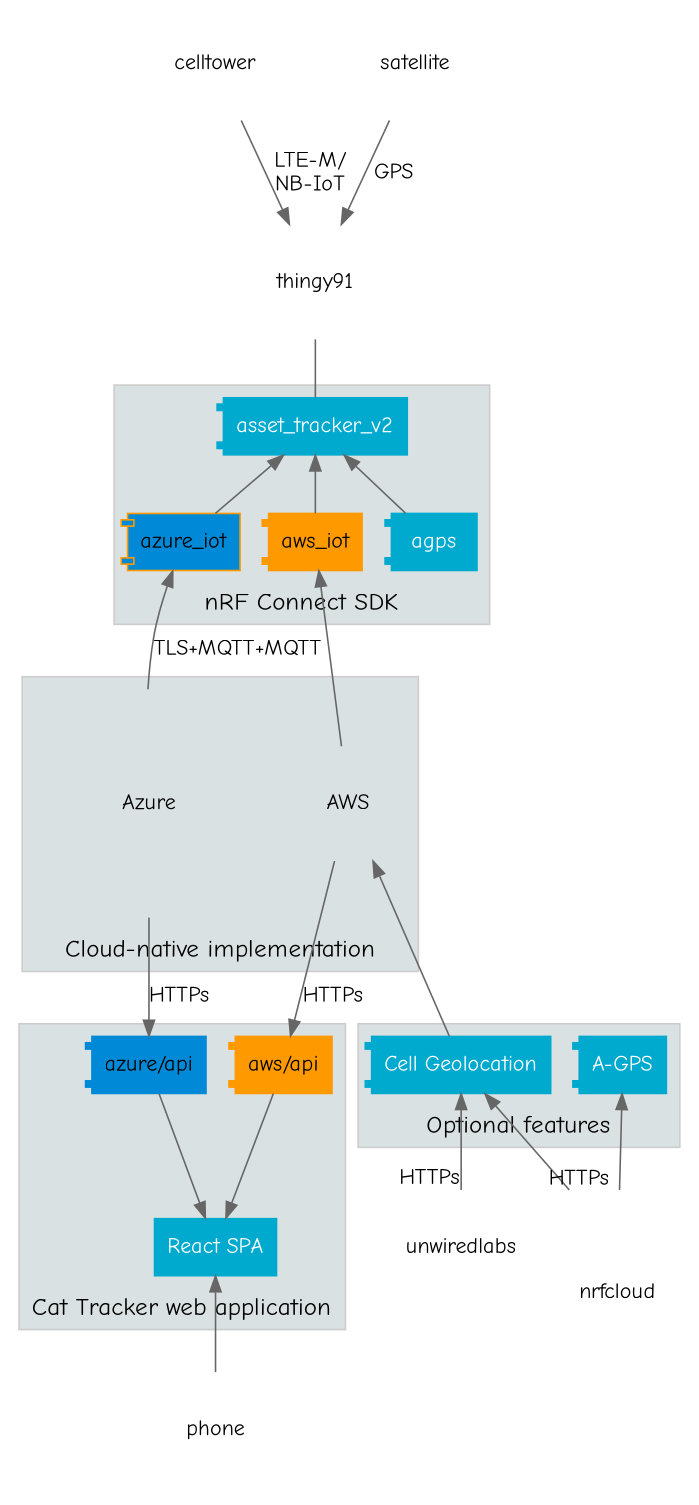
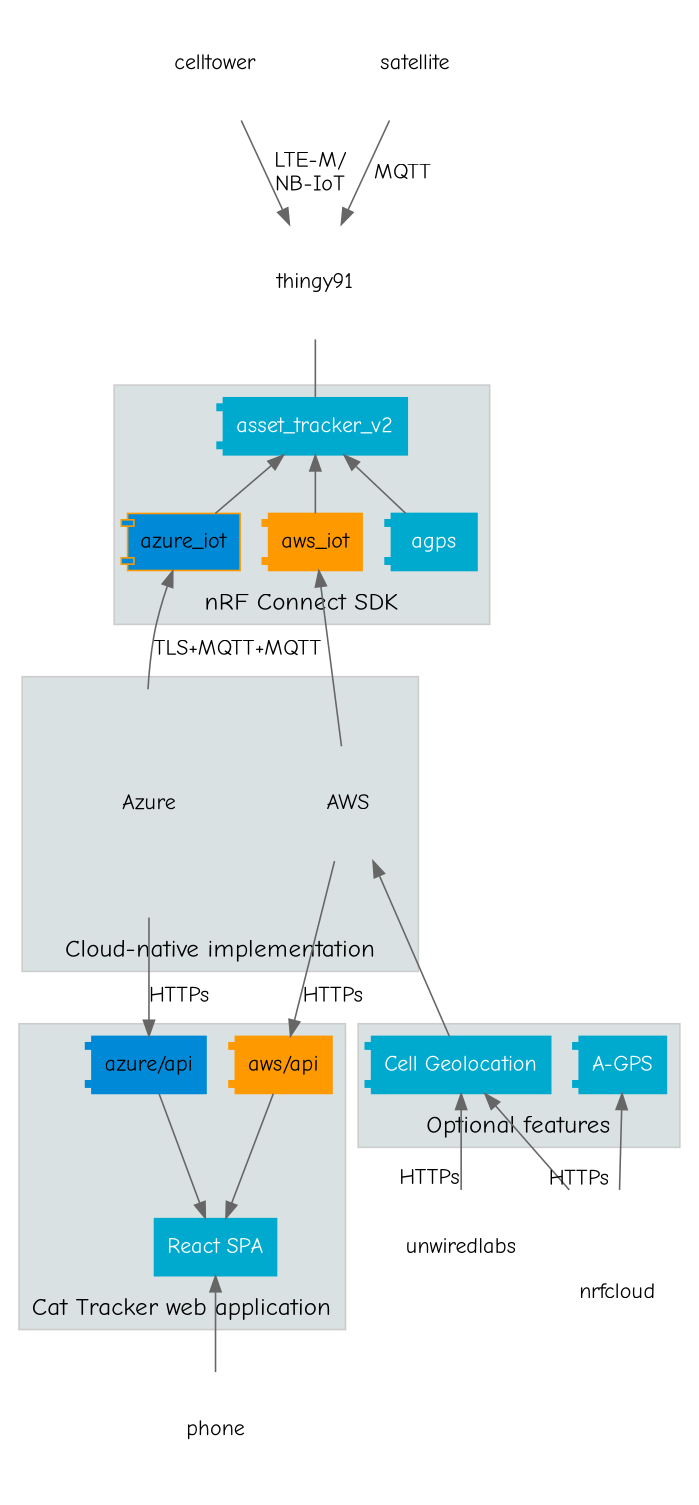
(394, 173) -> (403, 173)
